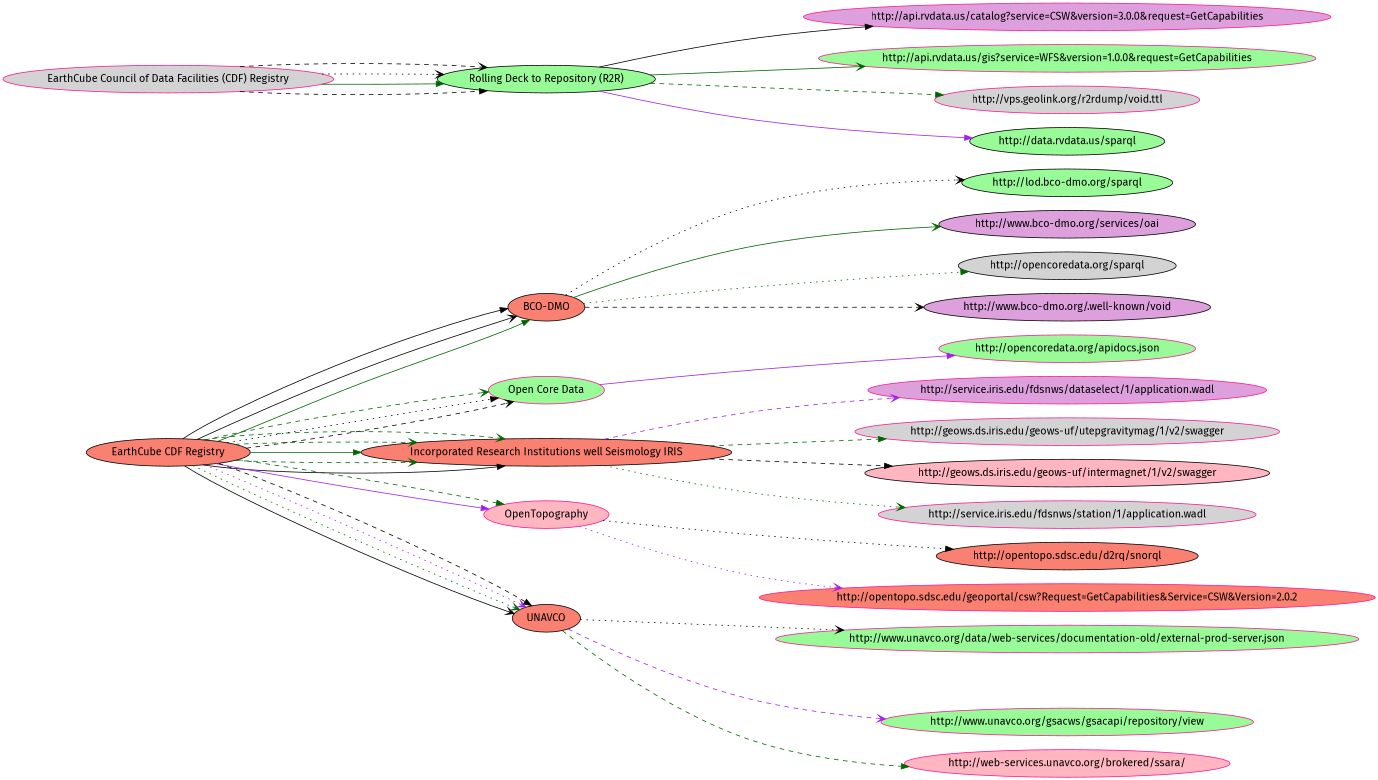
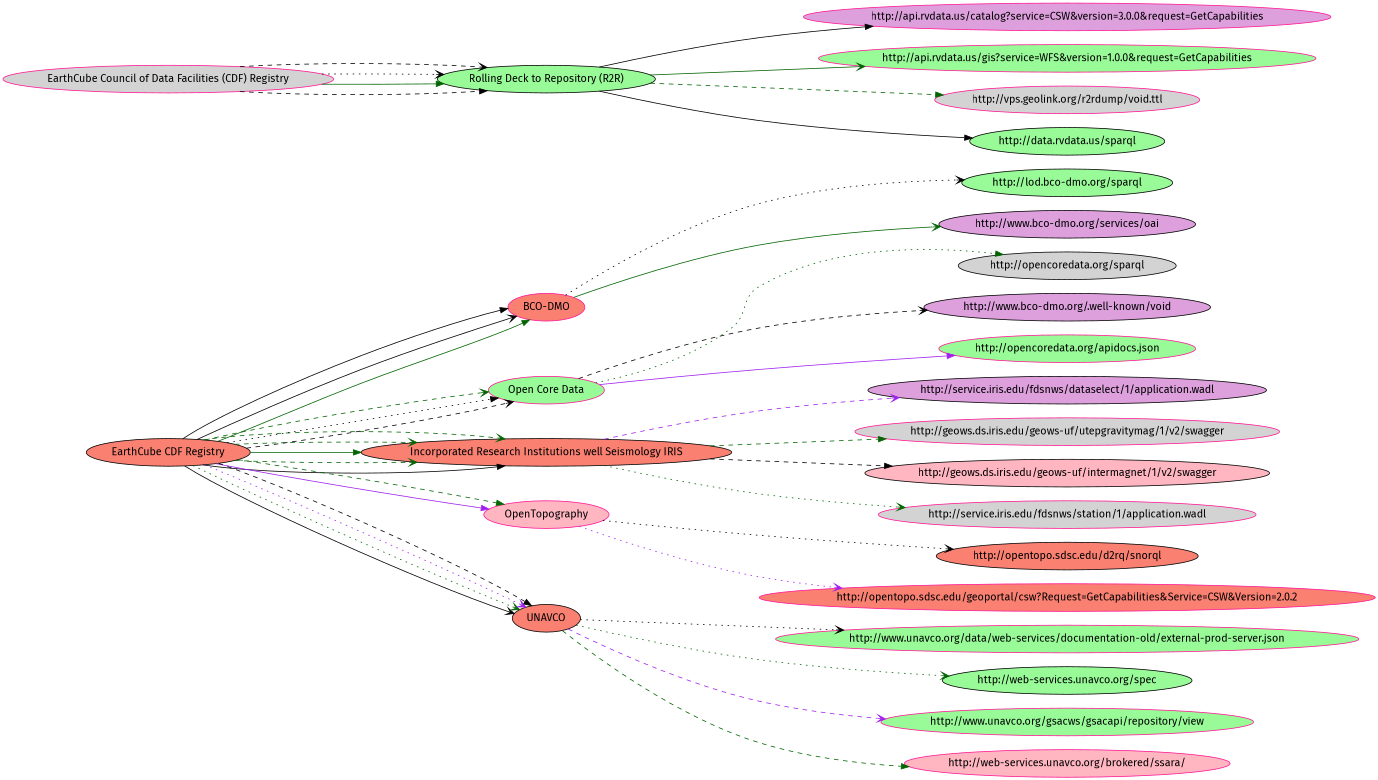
(781, 123) -> (781, 123)
(772, 285) -> (779, 277)
(546, 307) -> (546, 307)
(750, 307) -> (746, 331)
(1067, 390) -> (1067, 390)
(774, 537) -> (774, 537)
none -> (1067, 680)
